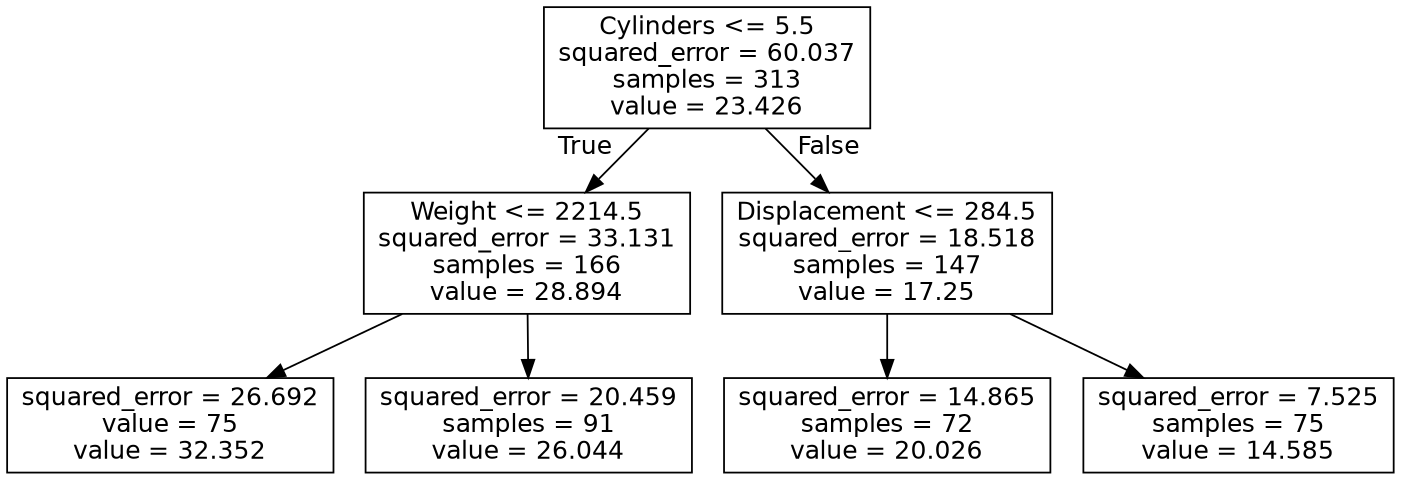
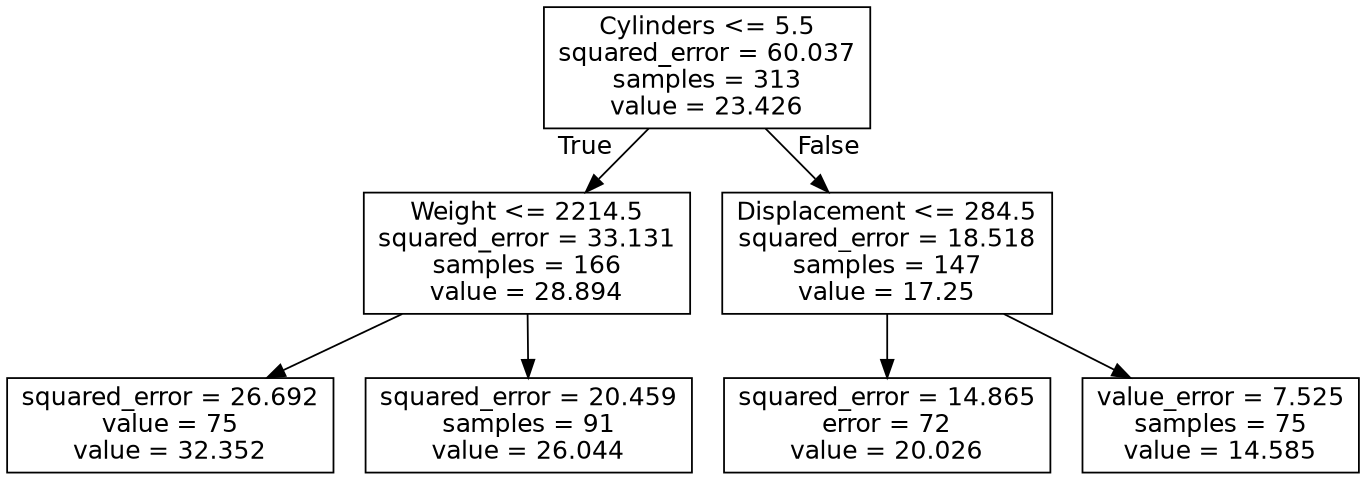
(887, 425) -> (887, 425)
(1239, 425) -> (1221, 425)
